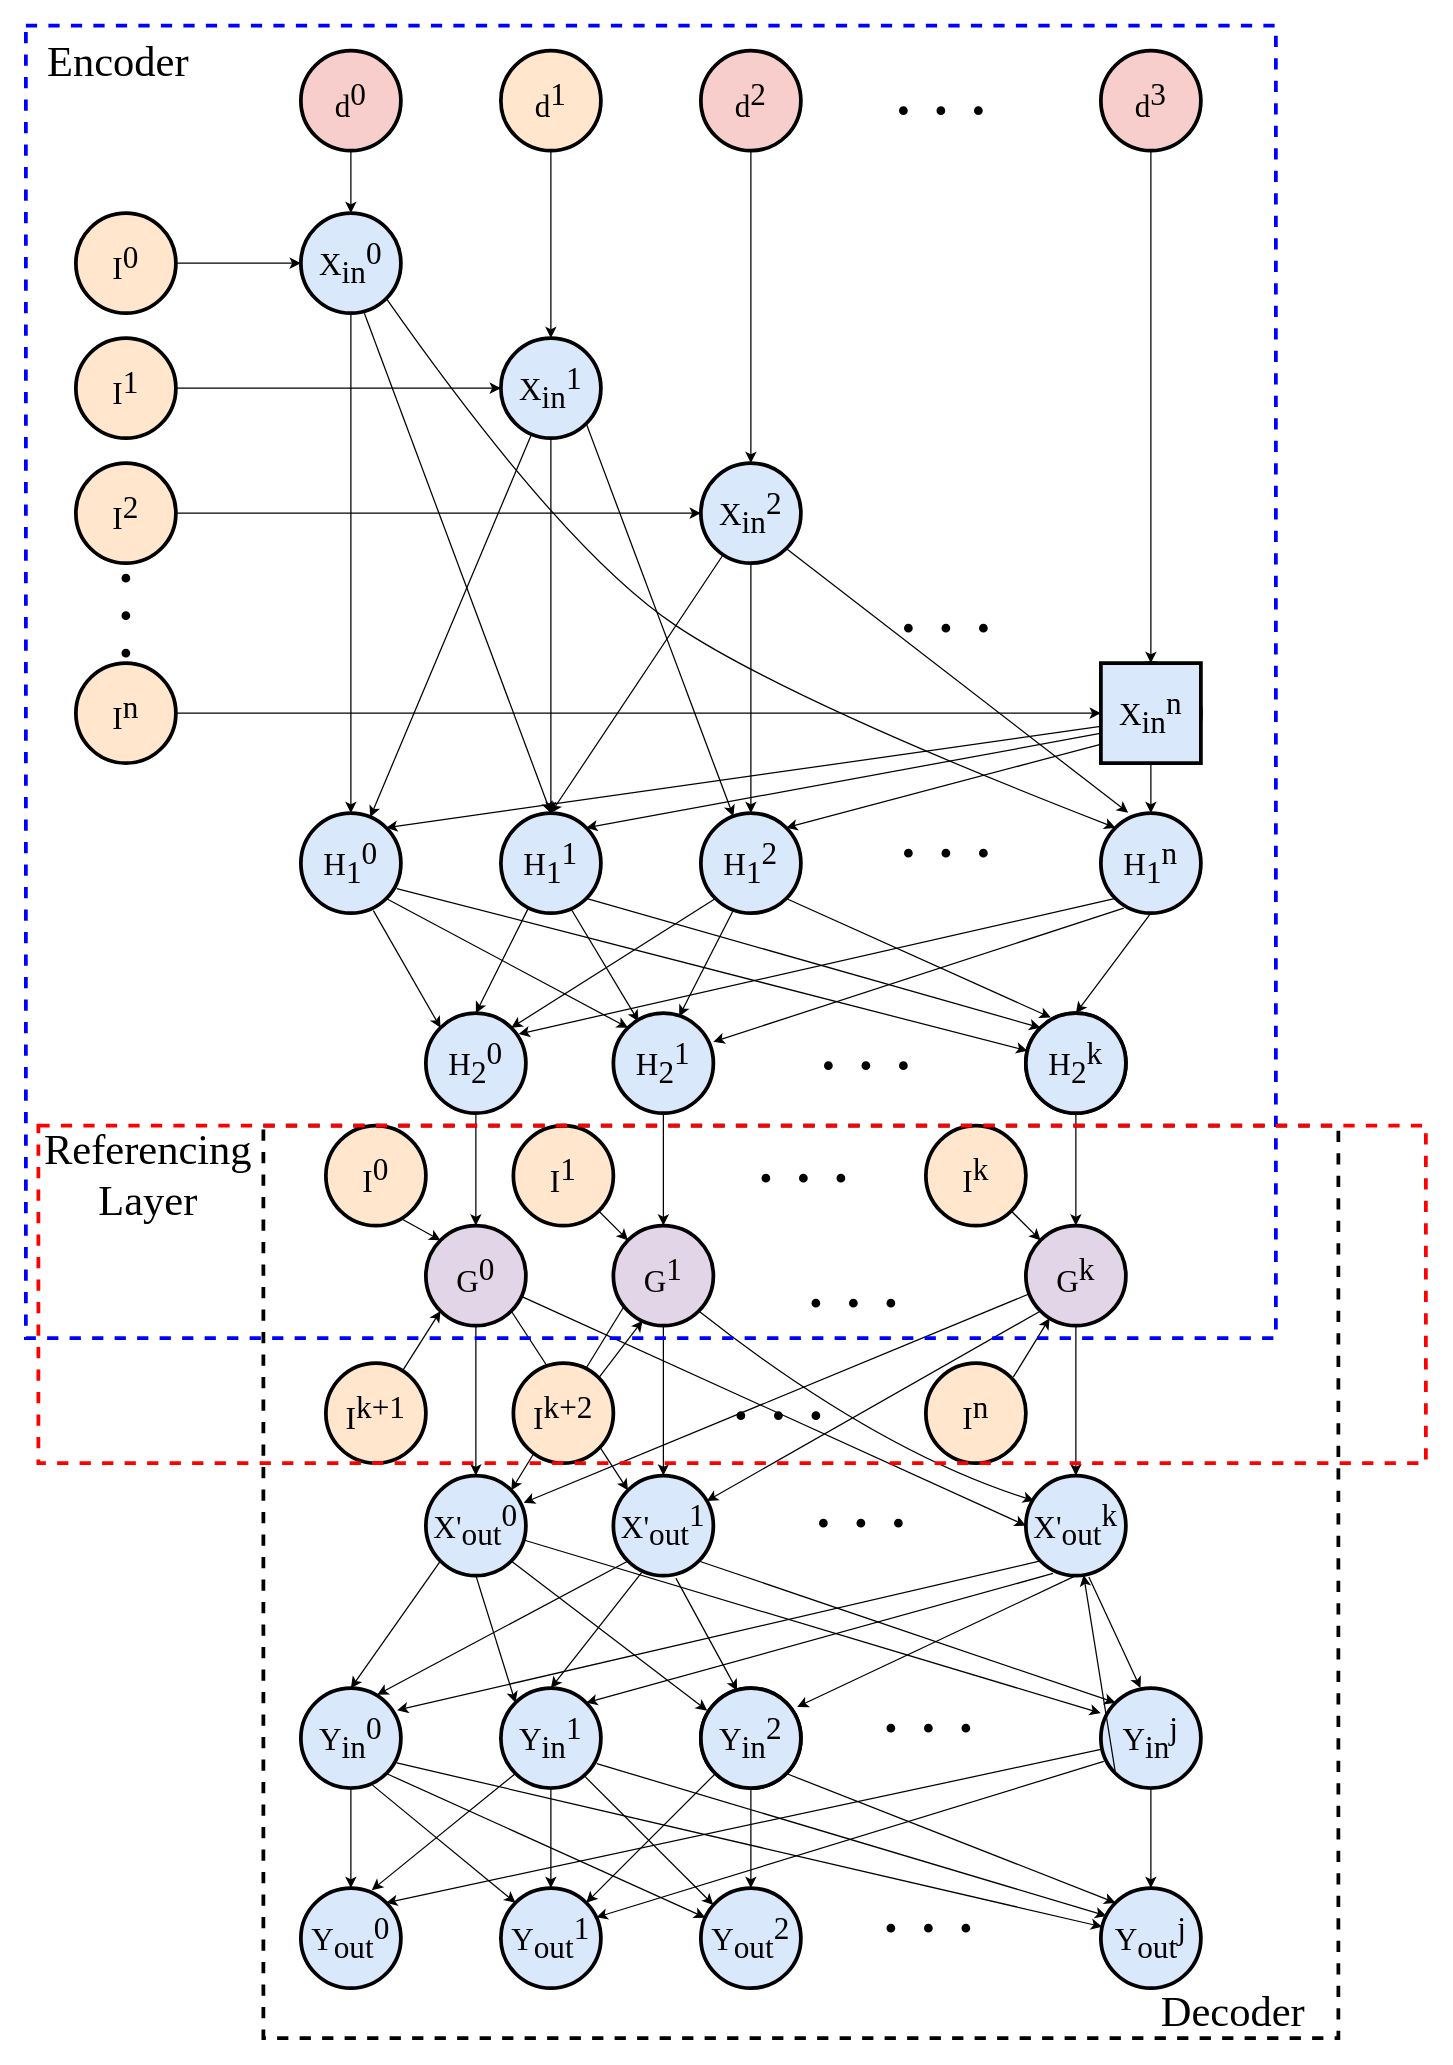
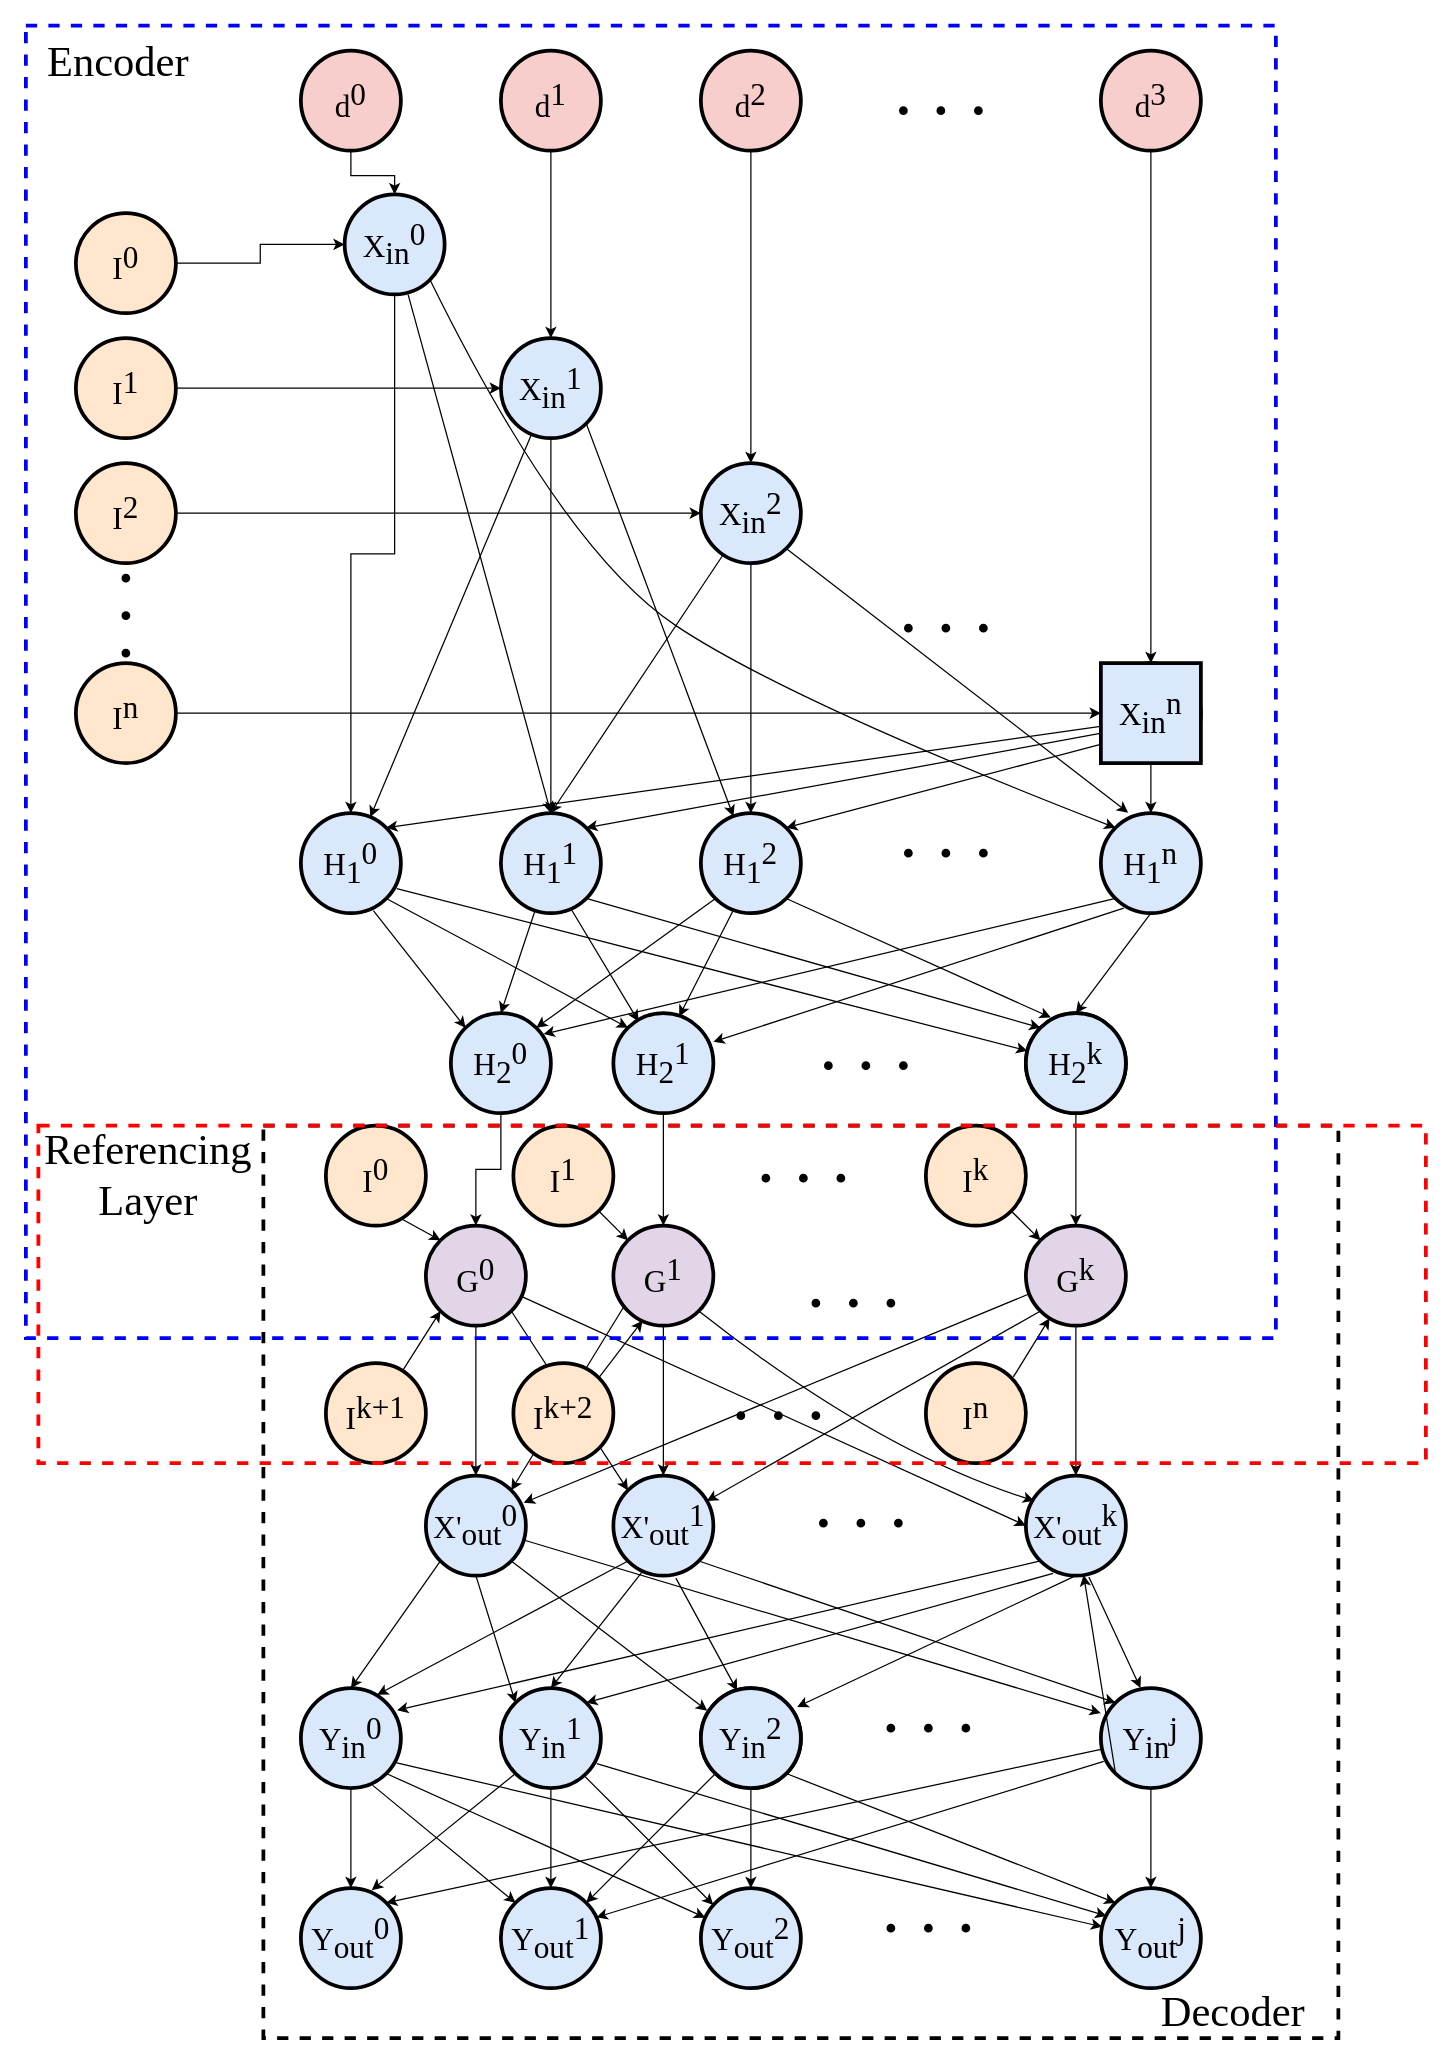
(551, 101) -> (551, 101)
(351, 263) -> (394, 244)
(476, 1063) -> (501, 1063)
